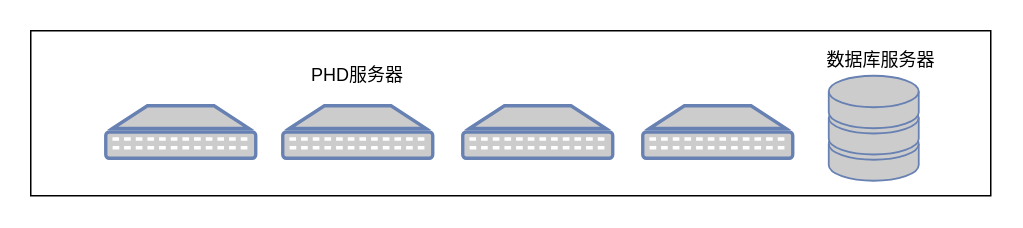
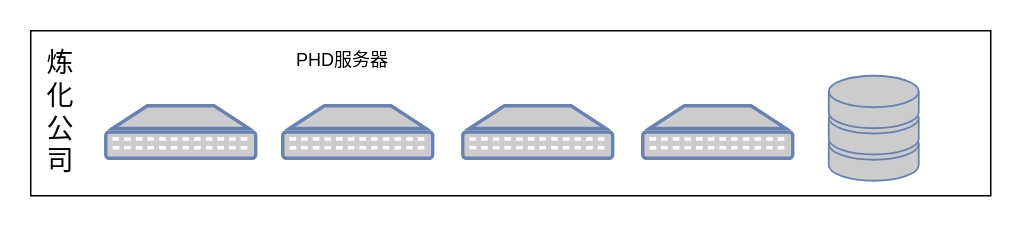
(881, 61) -> none
(358, 76) -> (343, 61)
none -> (61, 113)
